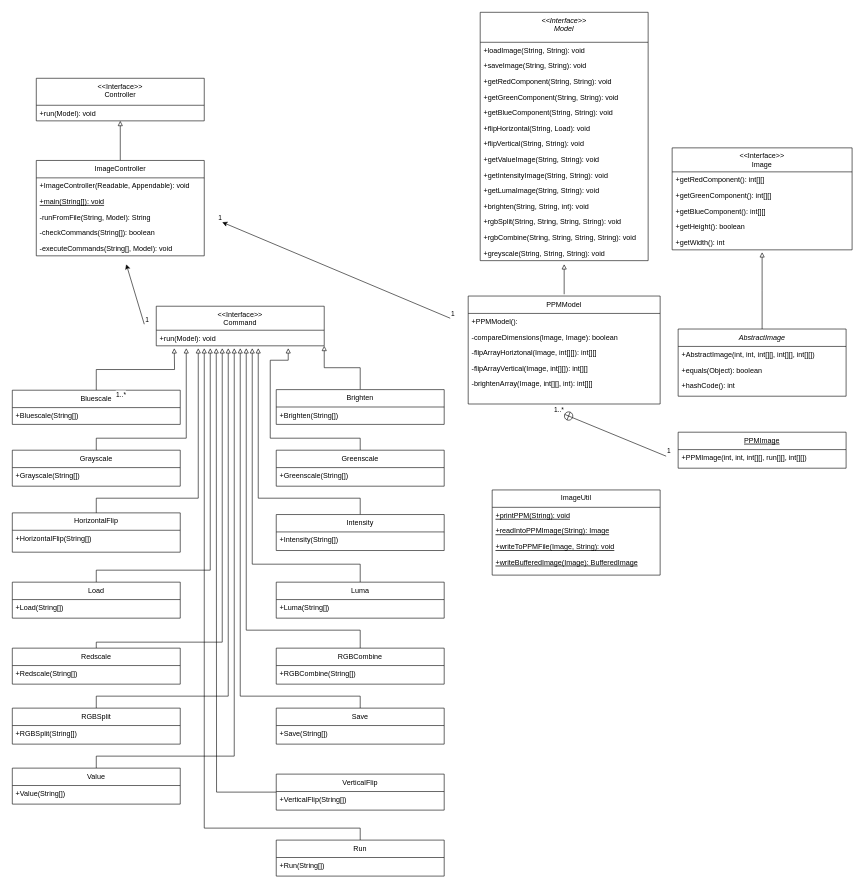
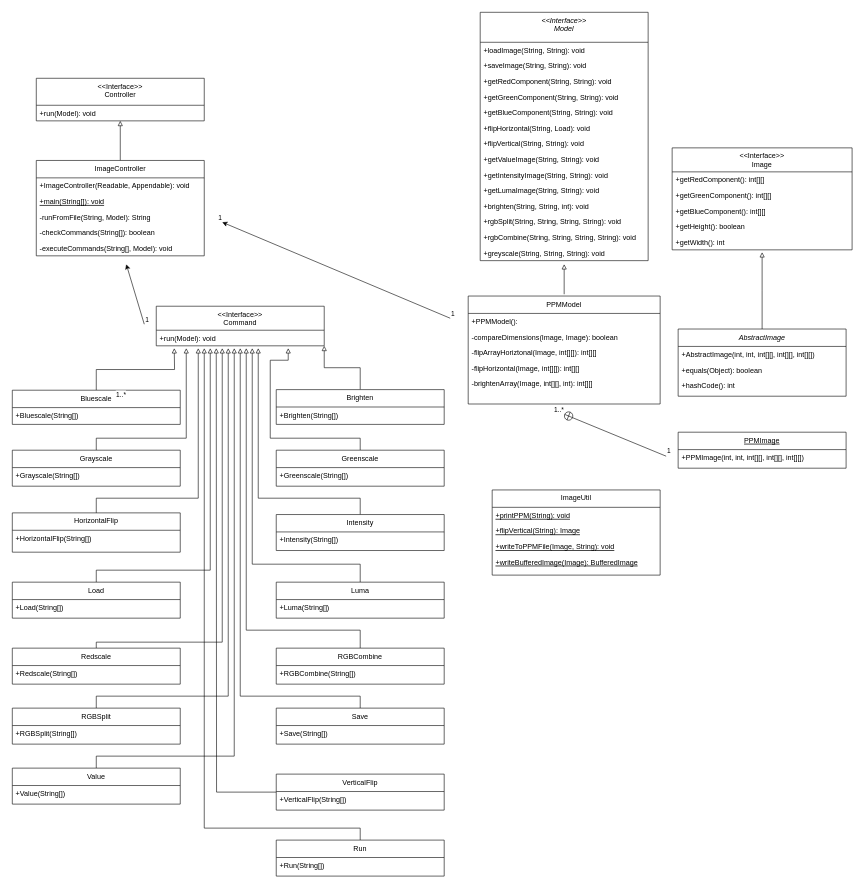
(549, 368) -> (543, 368)
(763, 458) -> (762, 458)
(557, 531) -> (545, 531)
